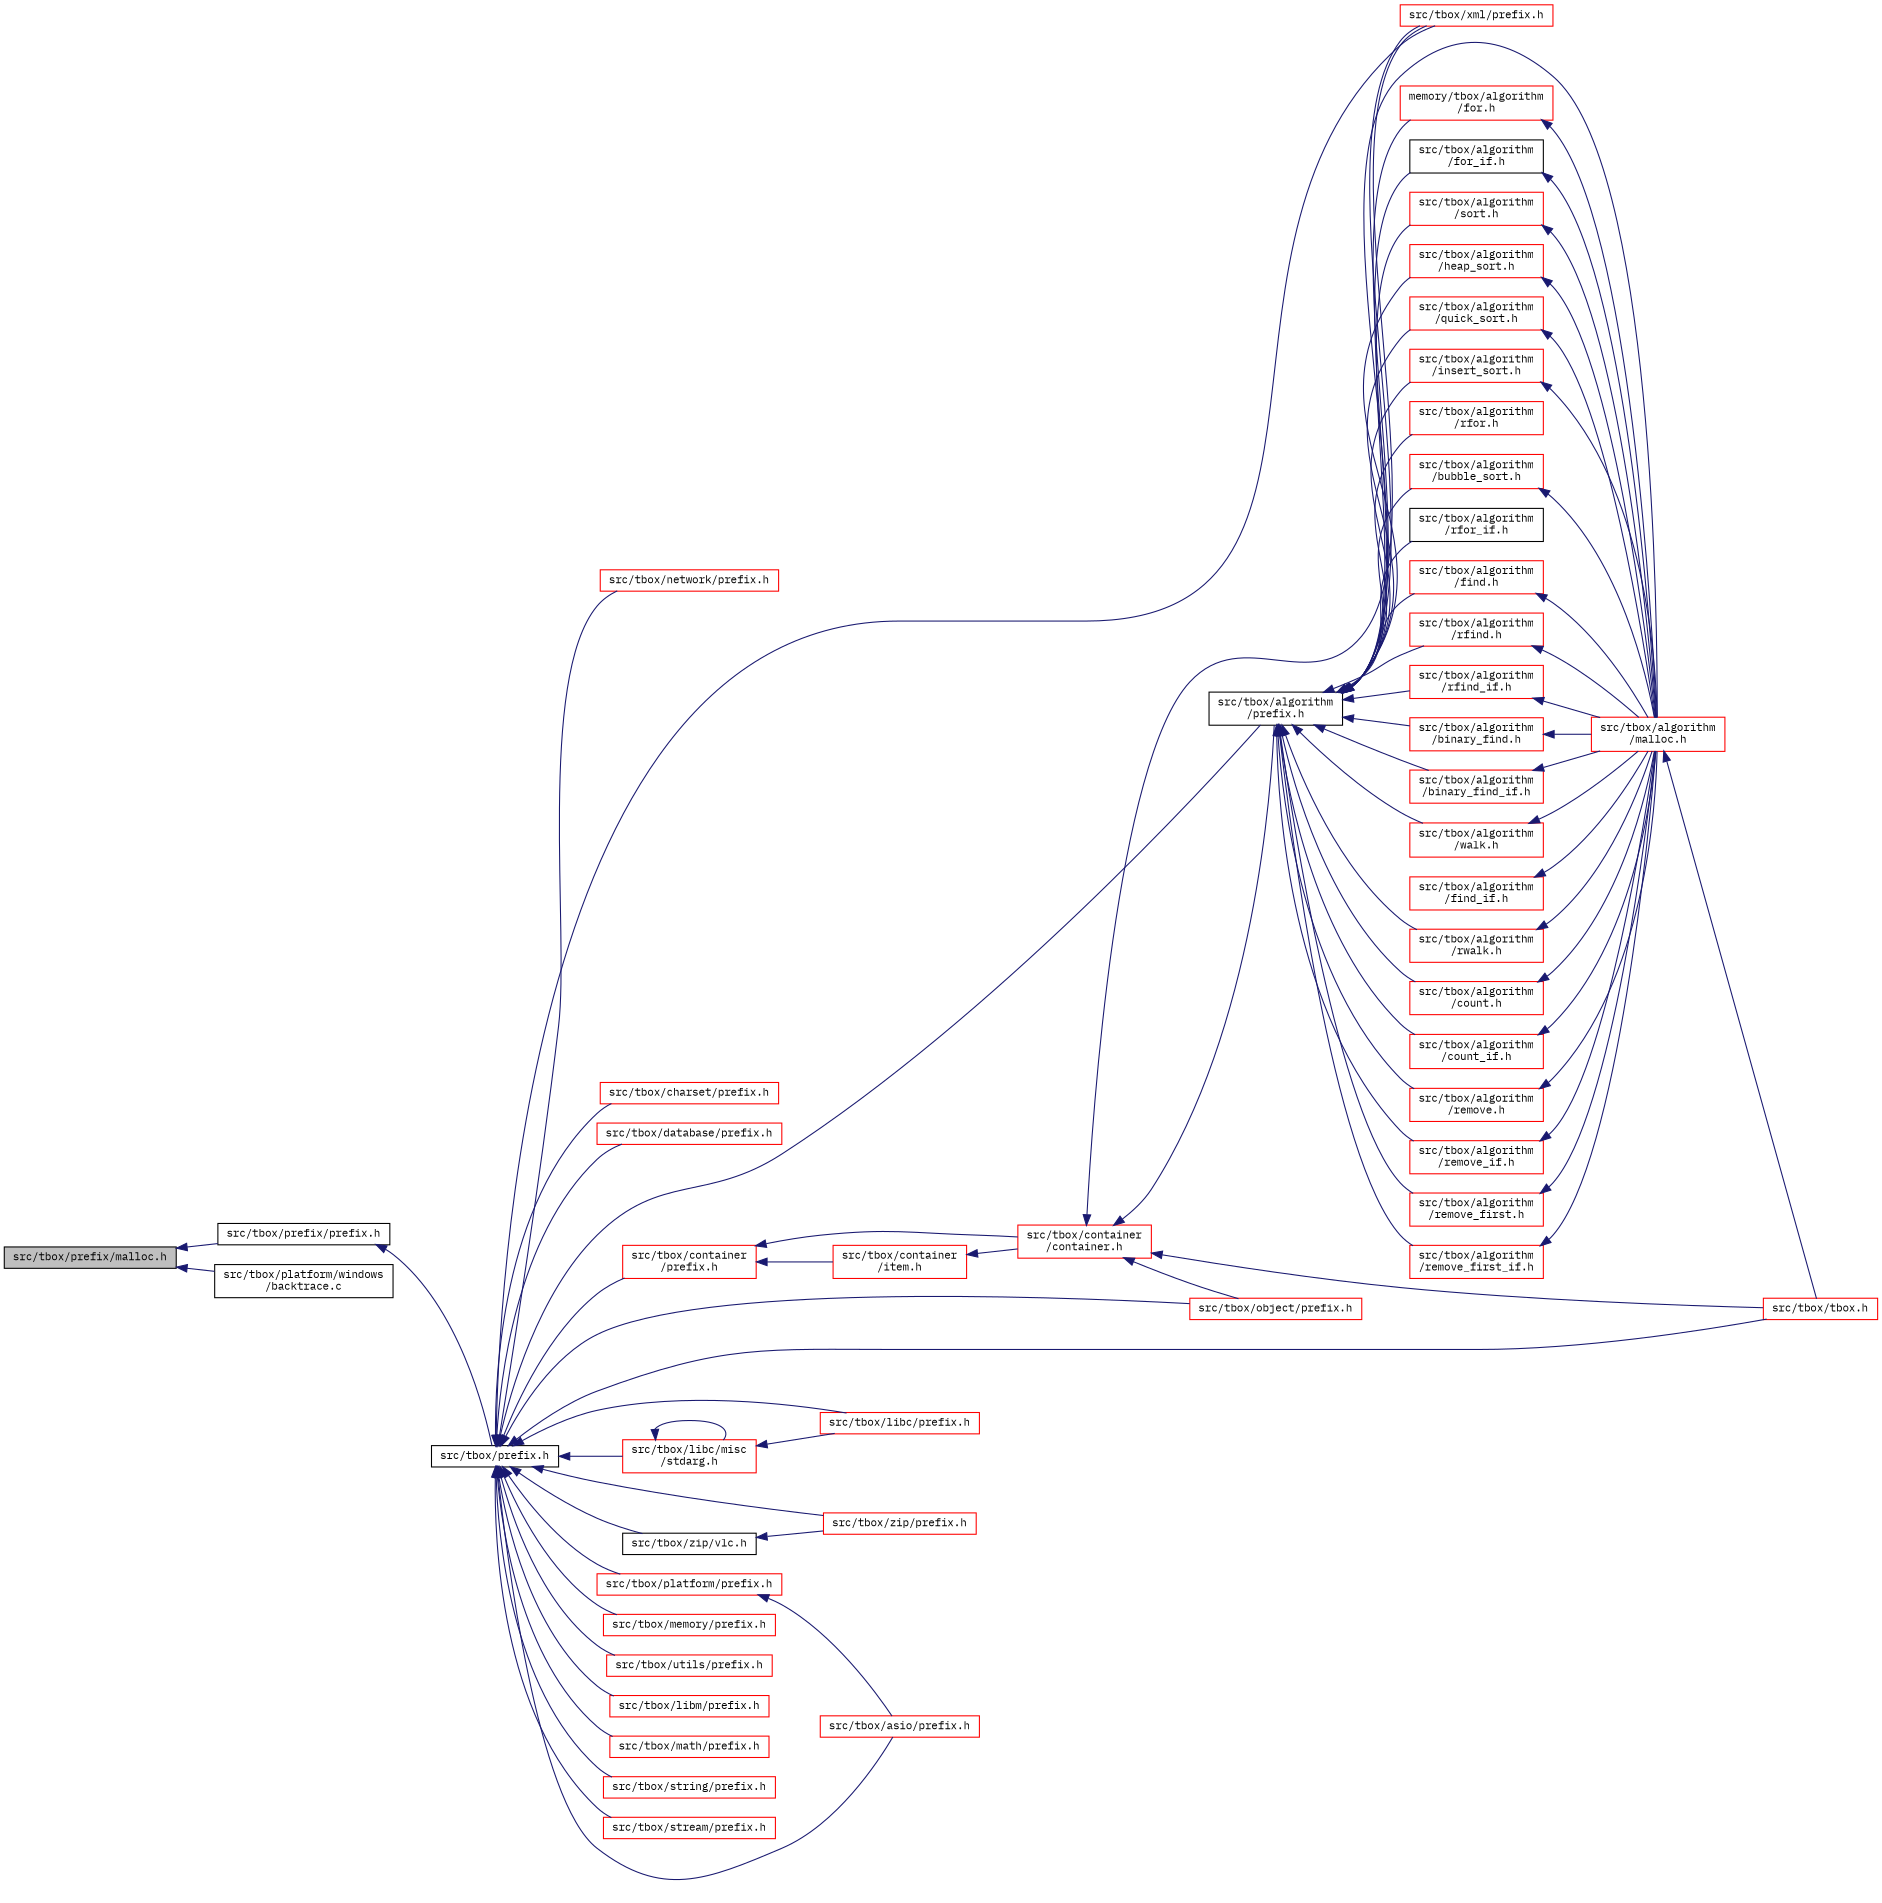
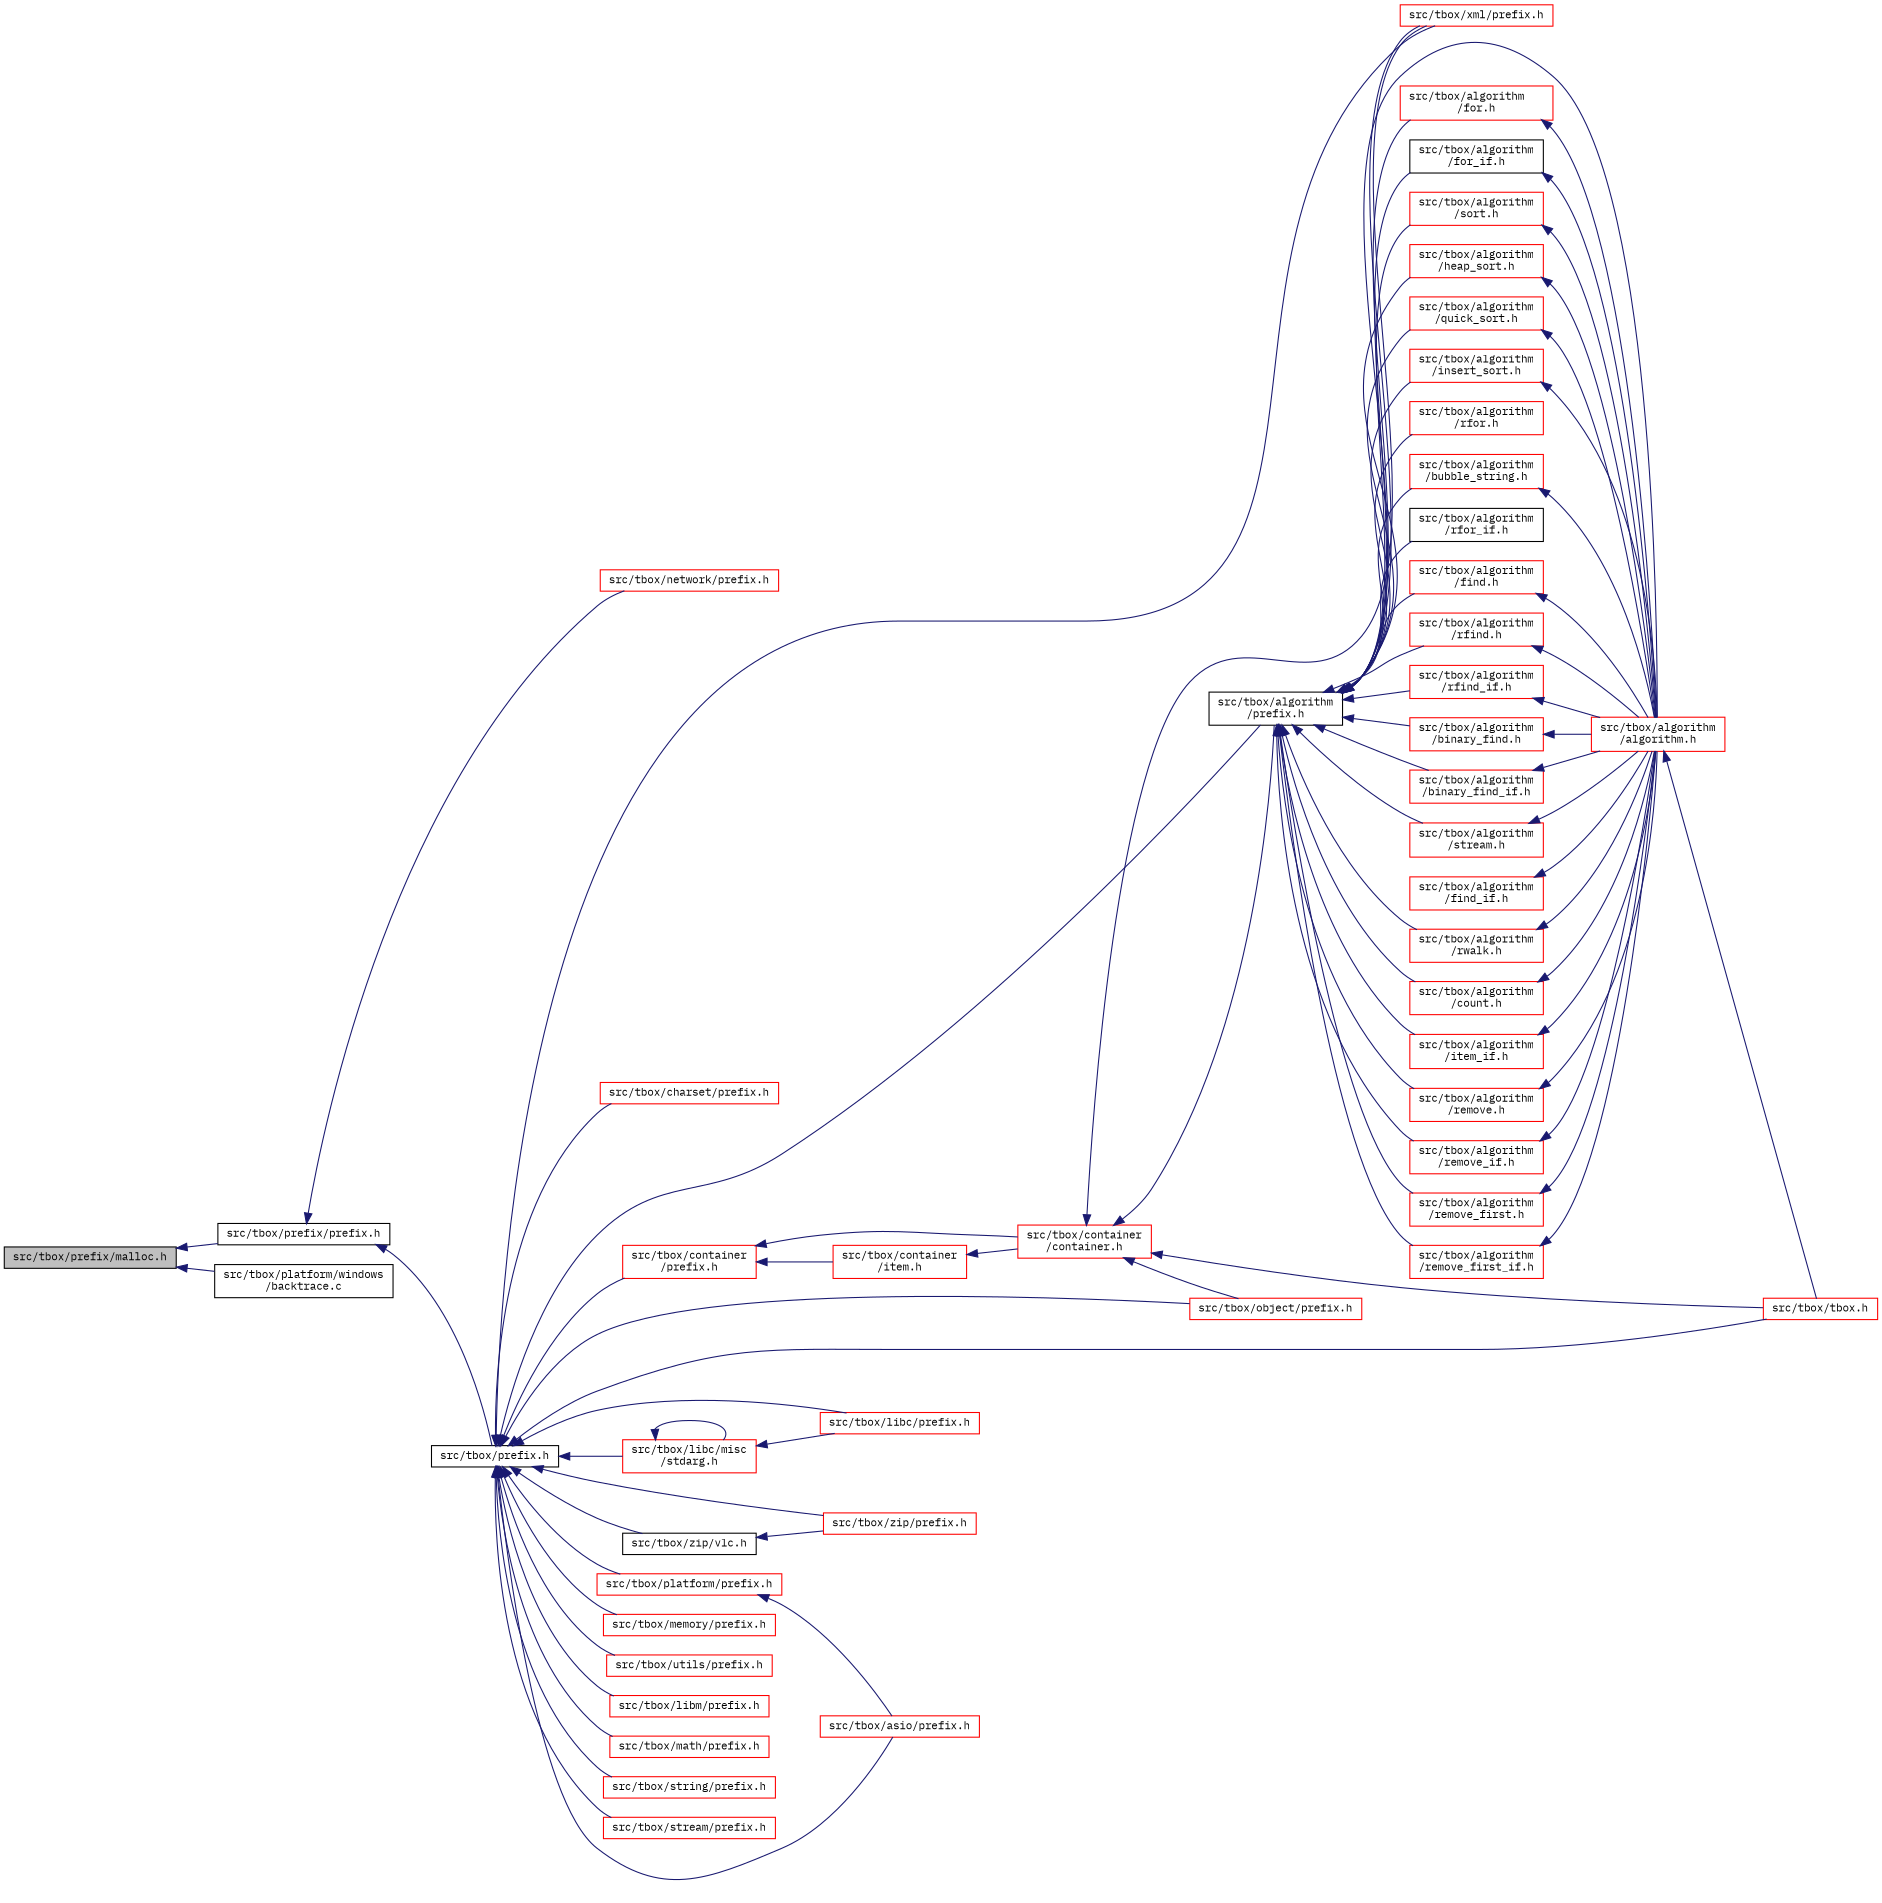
(1477, 103) -> (1477, 103)
(1477, 472) -> (1477, 472)
(1658, 734) -> (1658, 734)
(1477, 840) -> (1477, 840)
(560, 1007) -> (412, 871)
(1477, 1051) -> (1477, 1051)
(689, 1134) -> none
